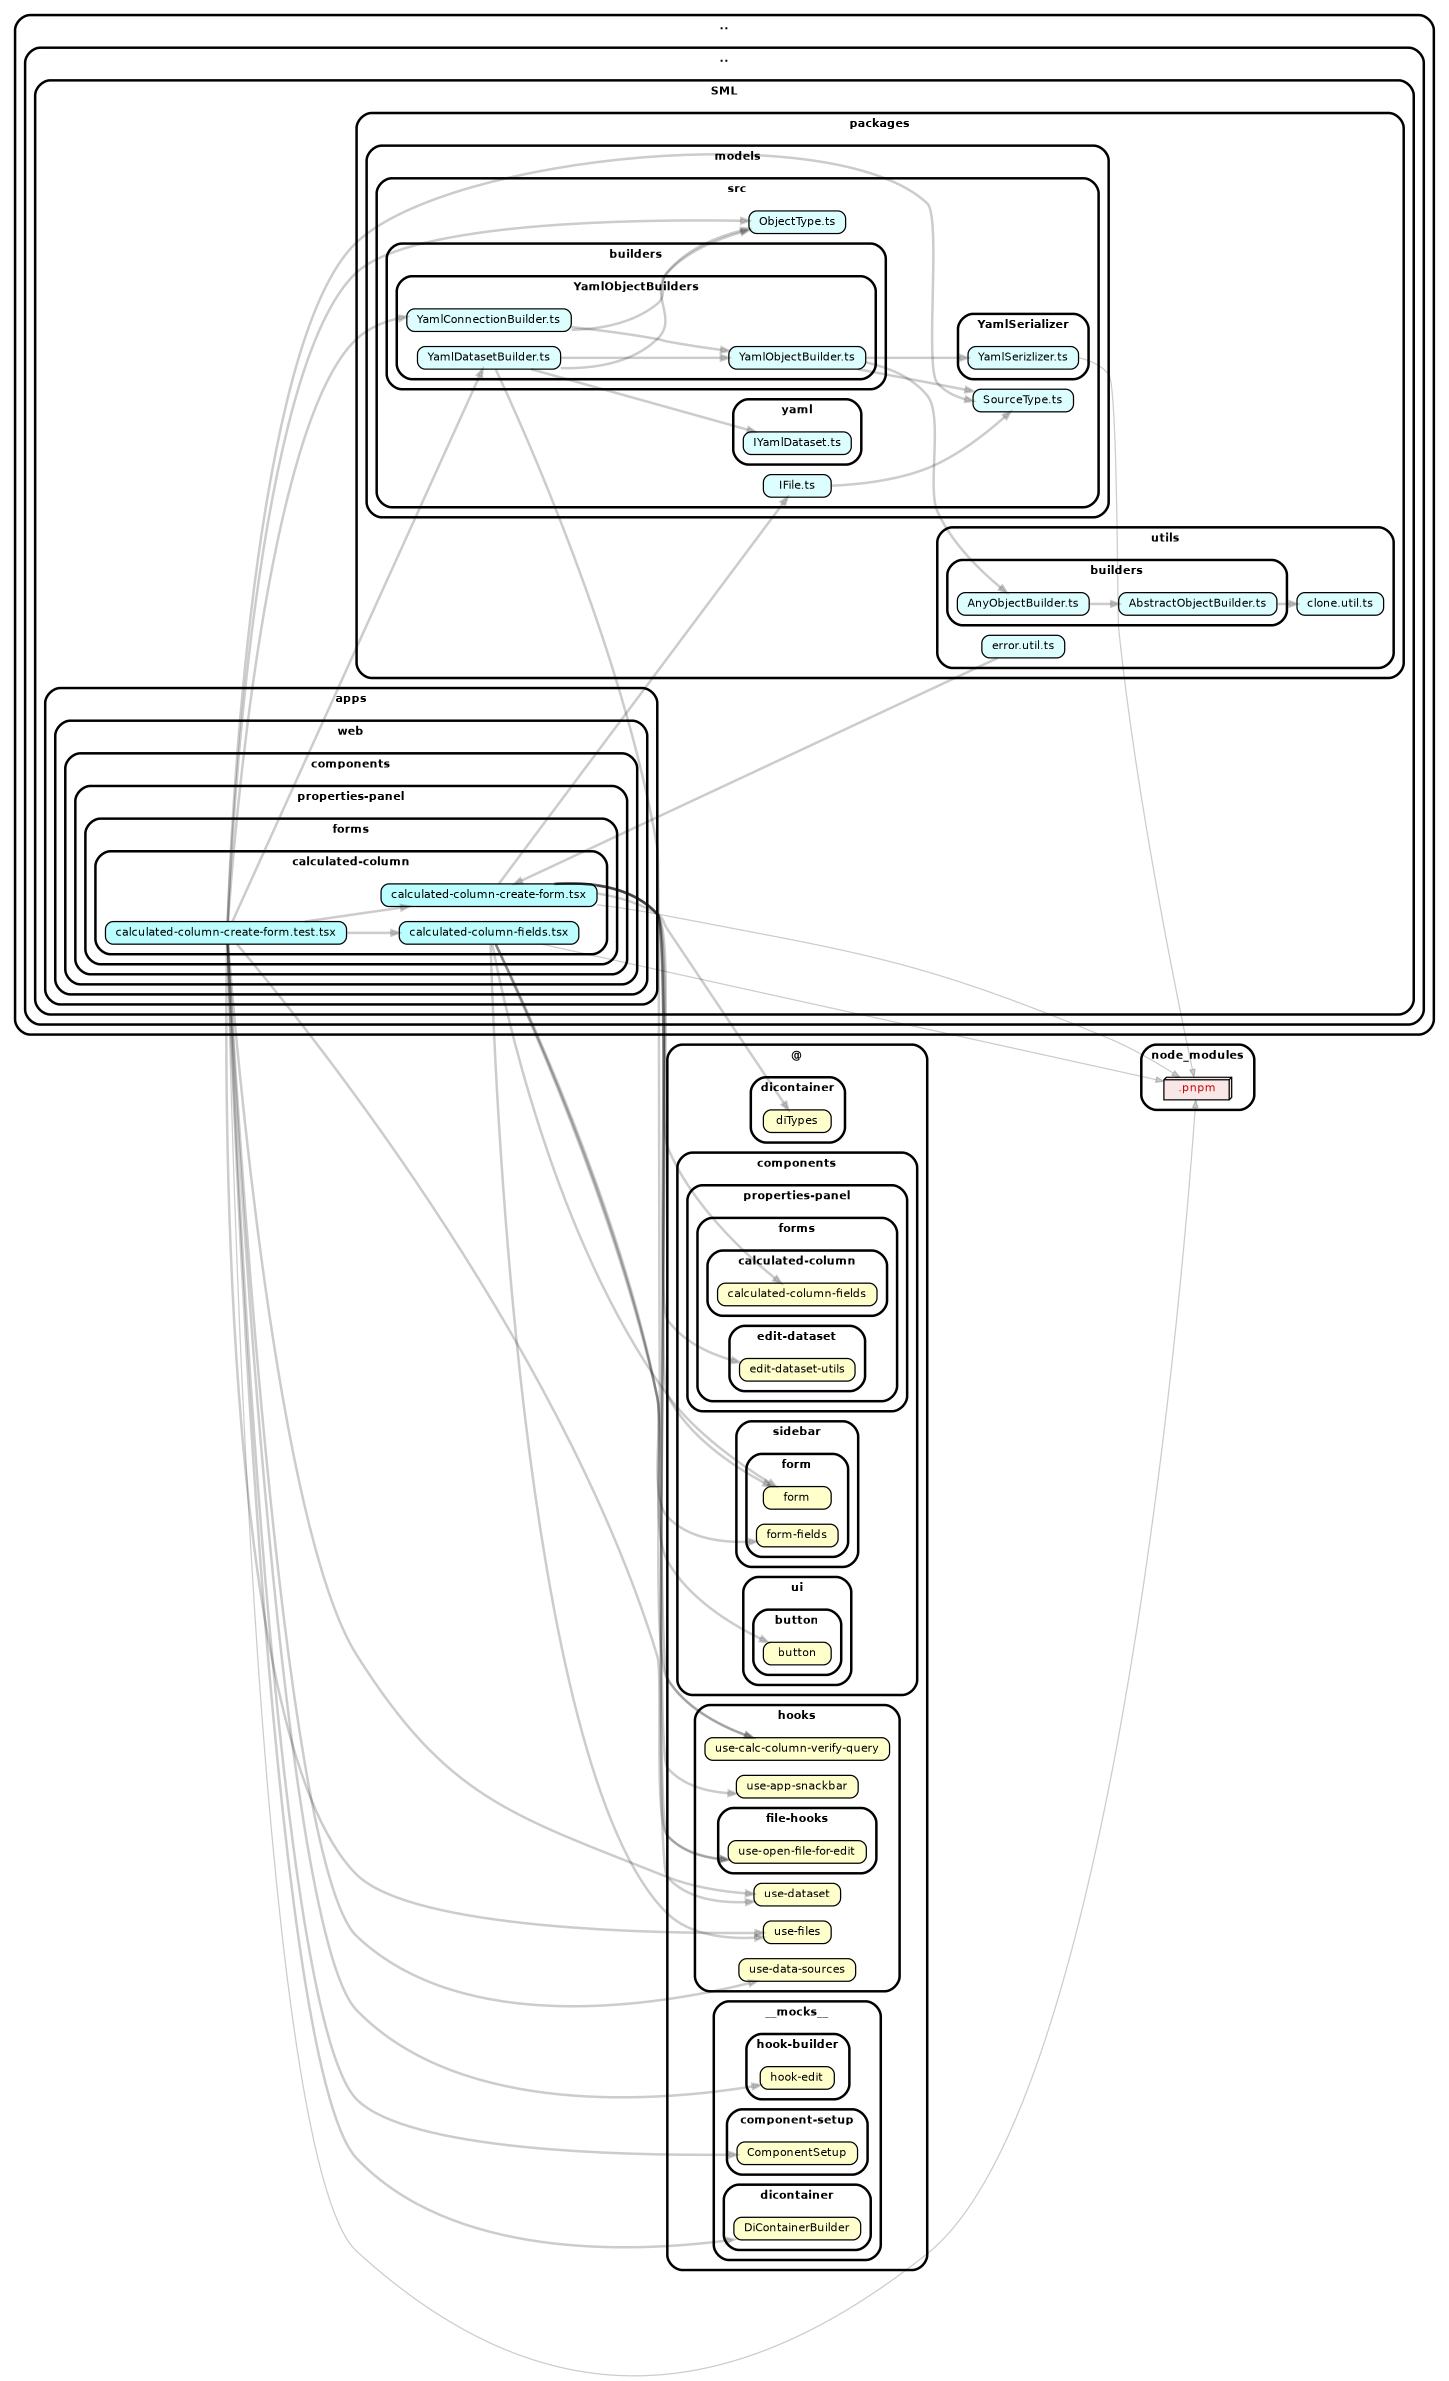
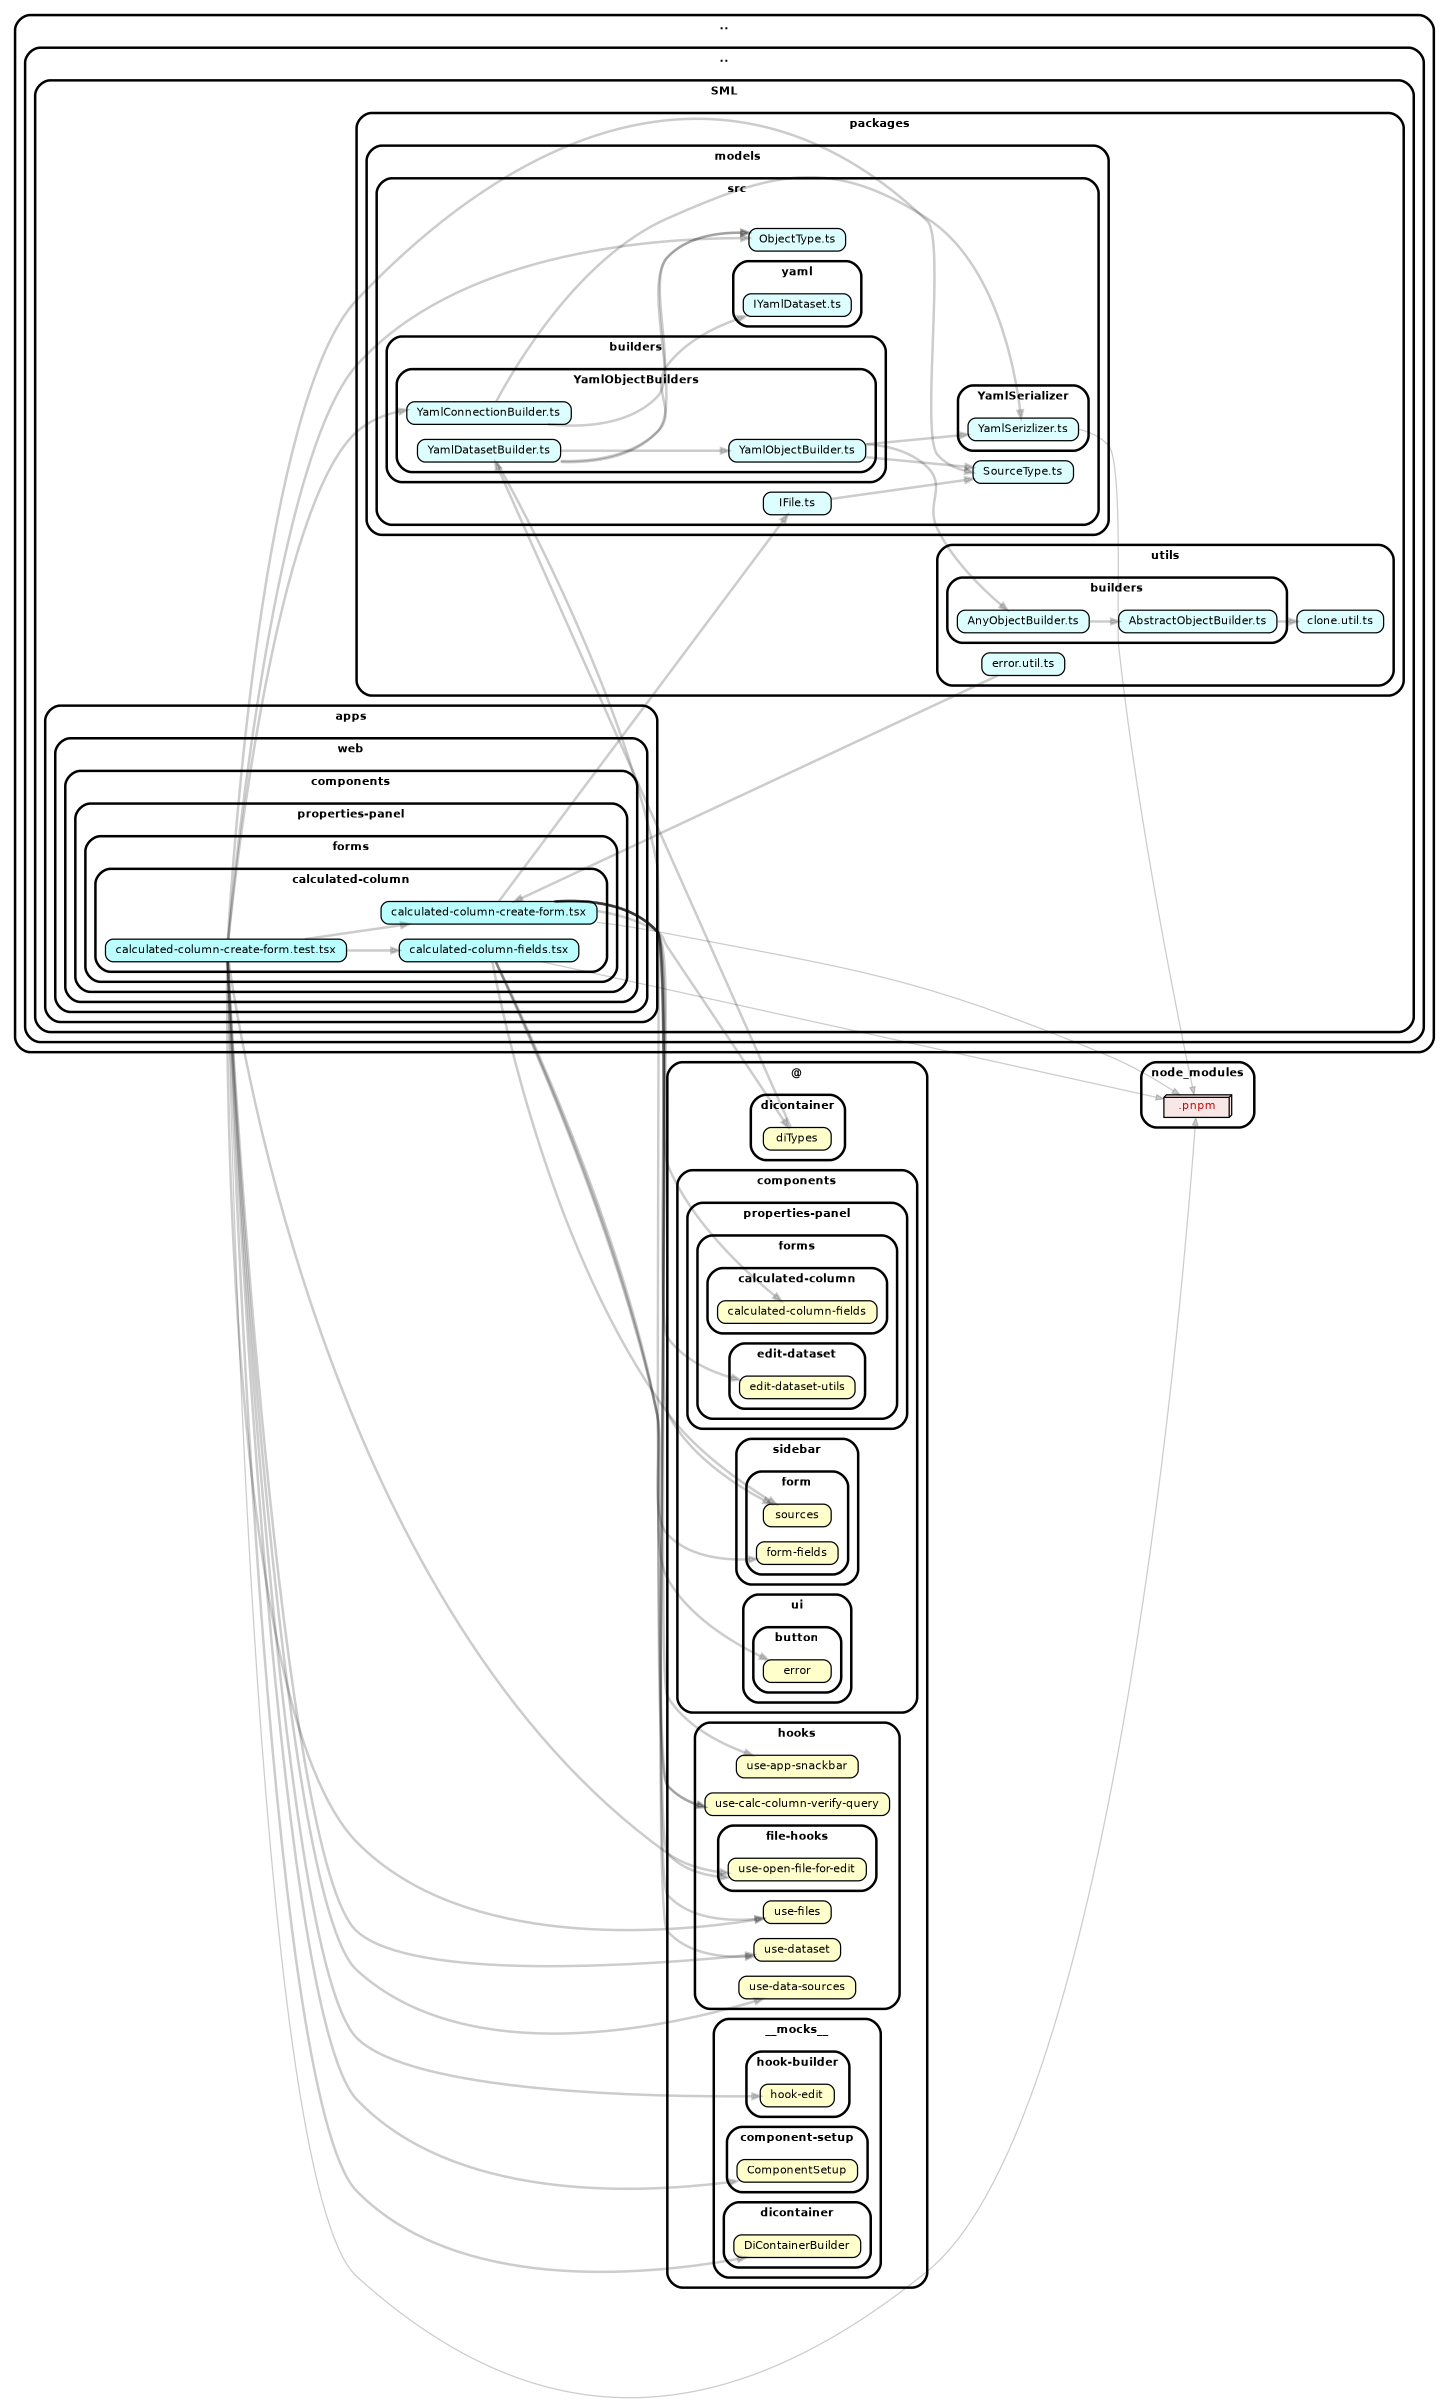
(646, 337) -> (744, 188)
(344, 676) -> (667, 848)
(535, 1487) -> (662, 1405)
(797, 1498) -> (797, 1516)
(797, 1654) -> (797, 1671)
